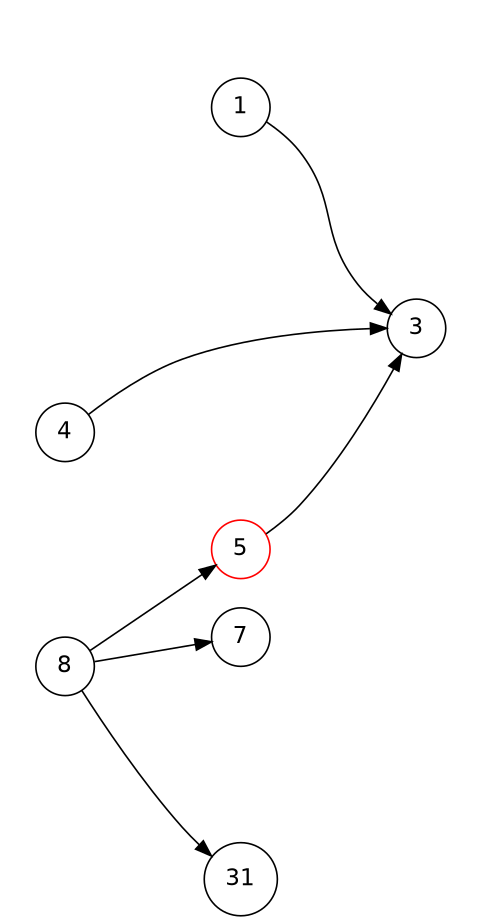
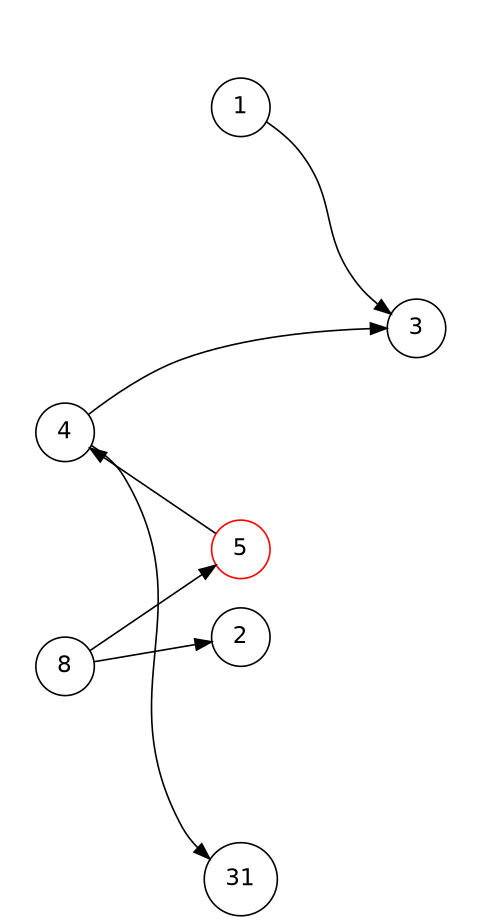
(338, 458) -> (160, 495)
(241, 637) -> (241, 637)
(137, 771) -> (157, 631)
